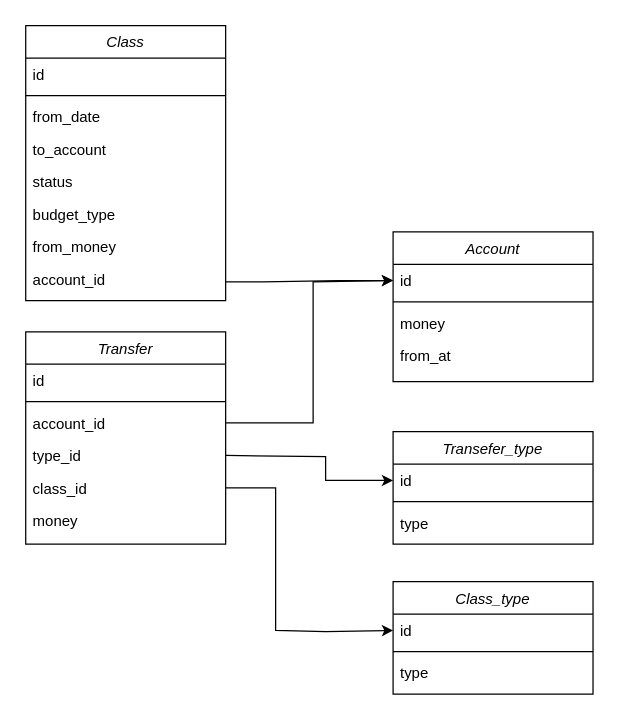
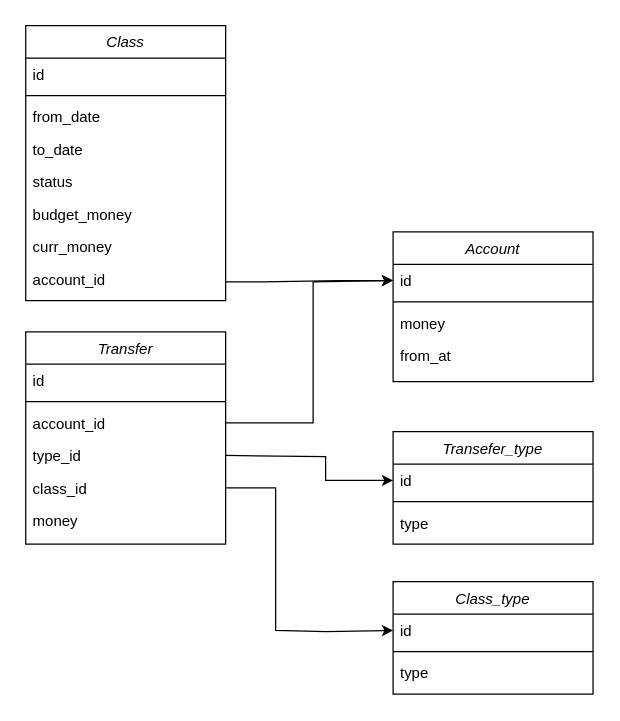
(75, 150) -> (62, 150)
(79, 215) -> (83, 215)
(75, 248) -> (75, 248)
